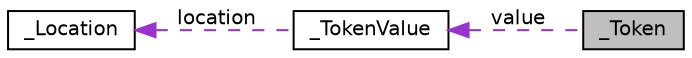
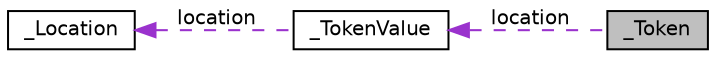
(516, 19) -> (528, 19)
